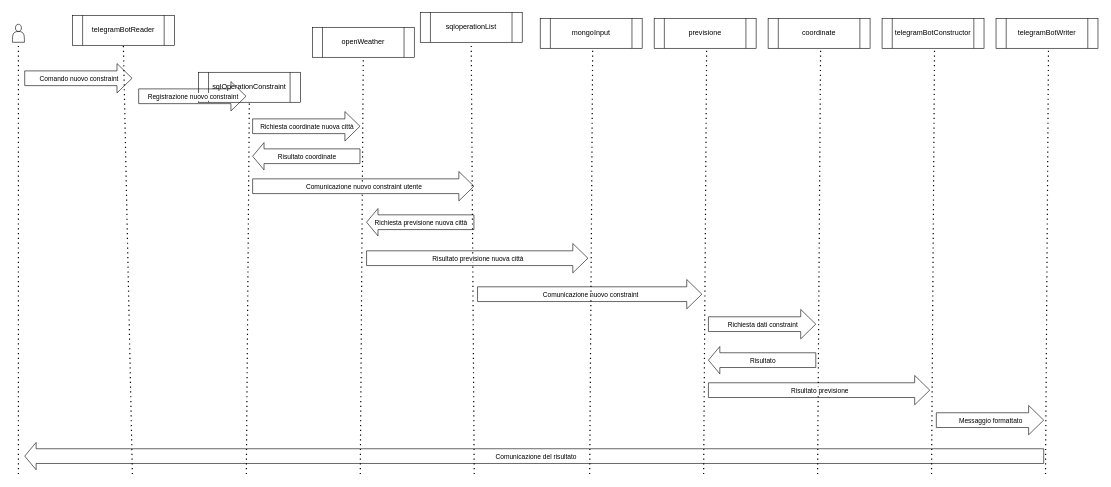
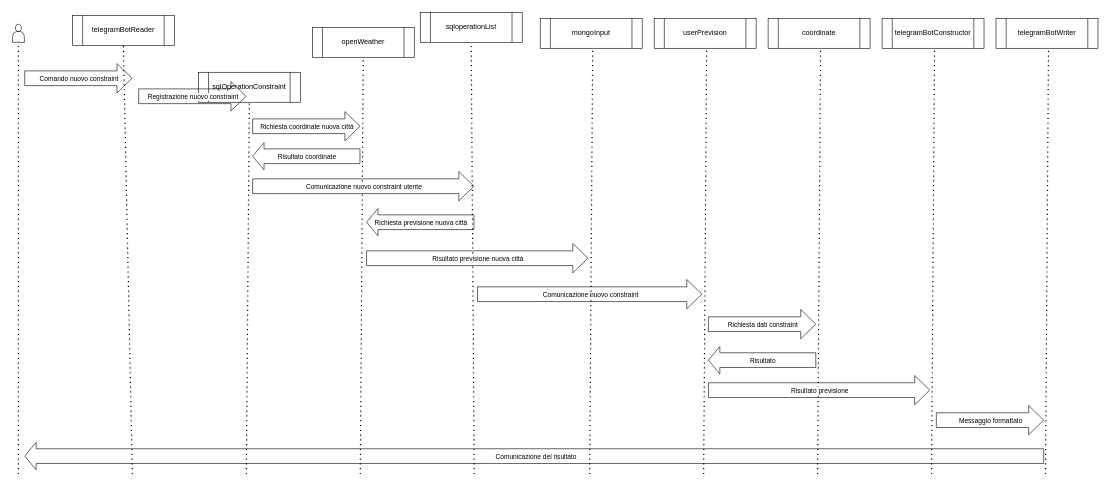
(705, 33) -> (705, 33)
